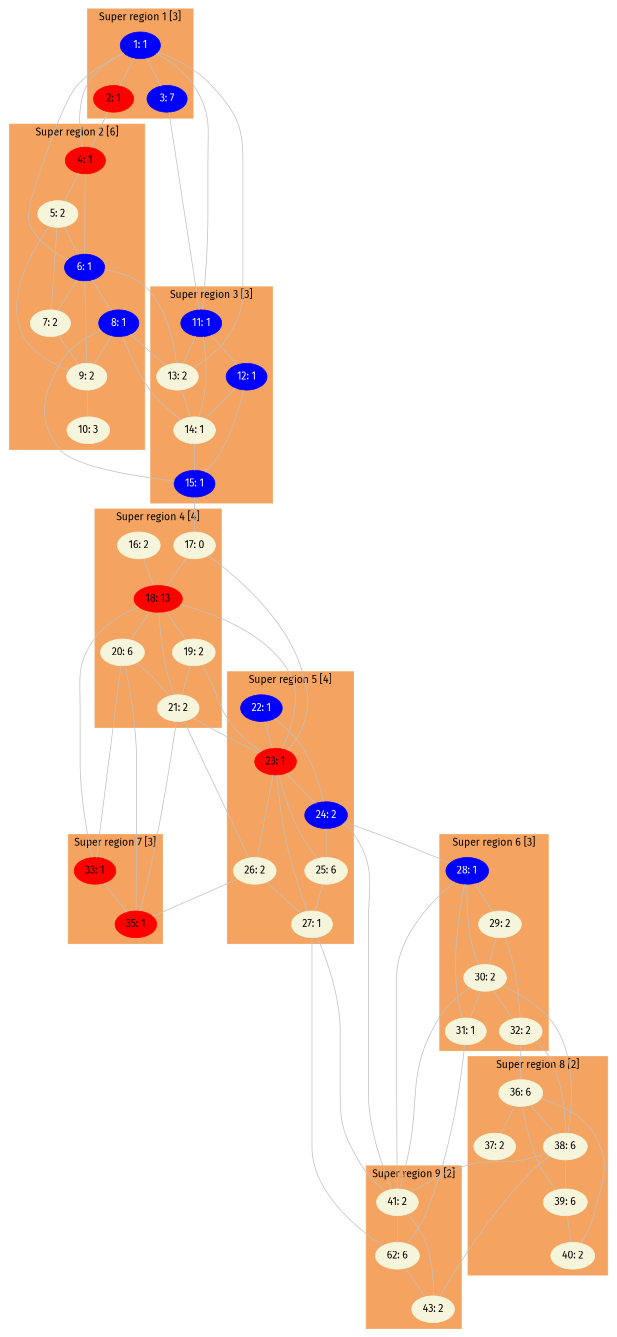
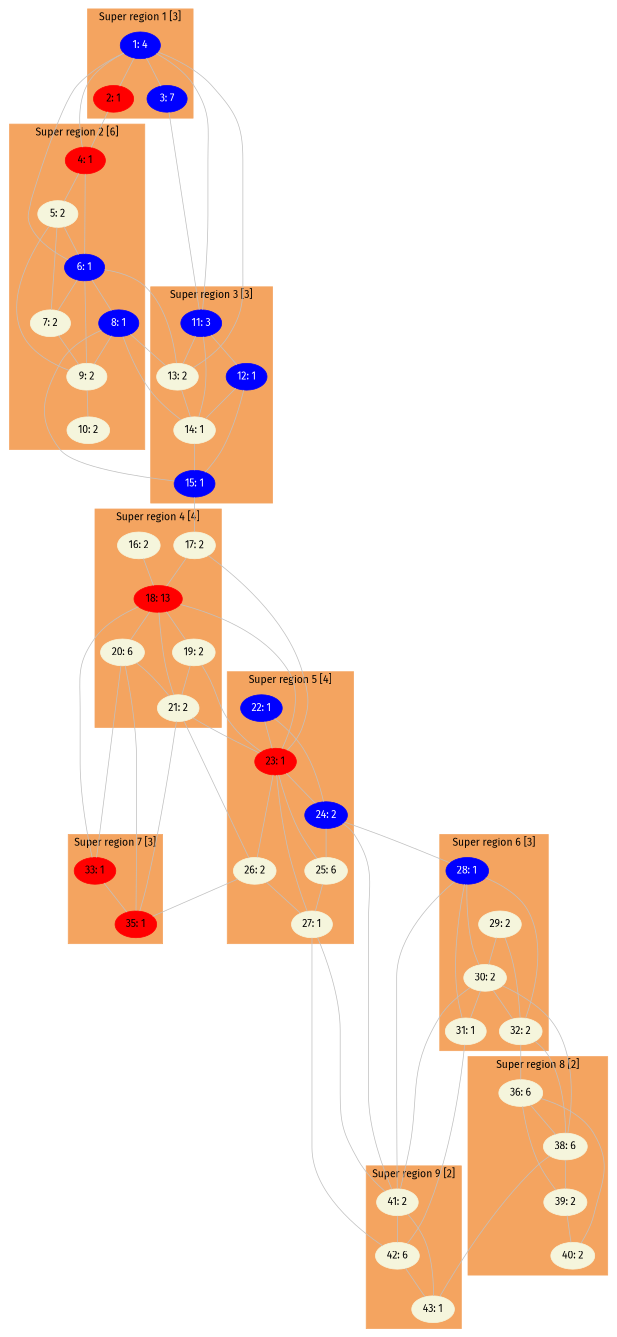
(140, 45) -> (140, 45)
(201, 323) -> (201, 323)
(88, 430) -> (88, 430)
(195, 545) -> (195, 545)
(484, 897) -> (537, 937)
(495, 1147) -> none
(476, 1163) -> none
(565, 1202) -> (565, 1202)
(397, 1256) -> (397, 1256)
(433, 1309) -> (433, 1309)
